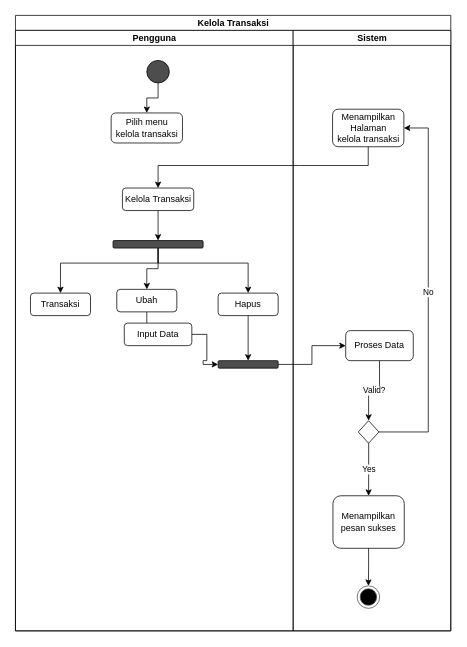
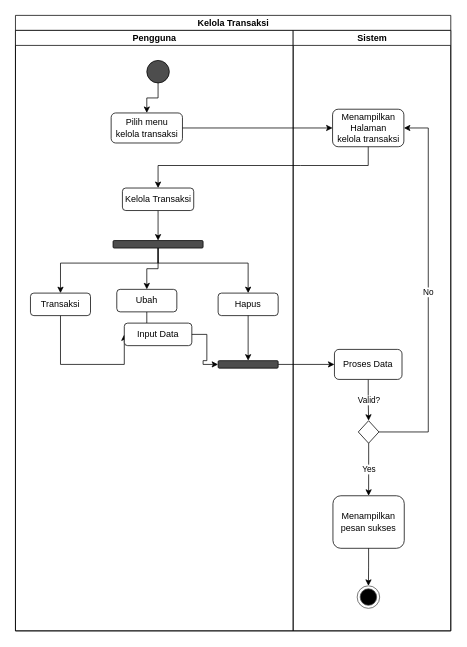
none -> (325, 128)
(379, 345) -> (368, 364)
none -> (81, 364)
